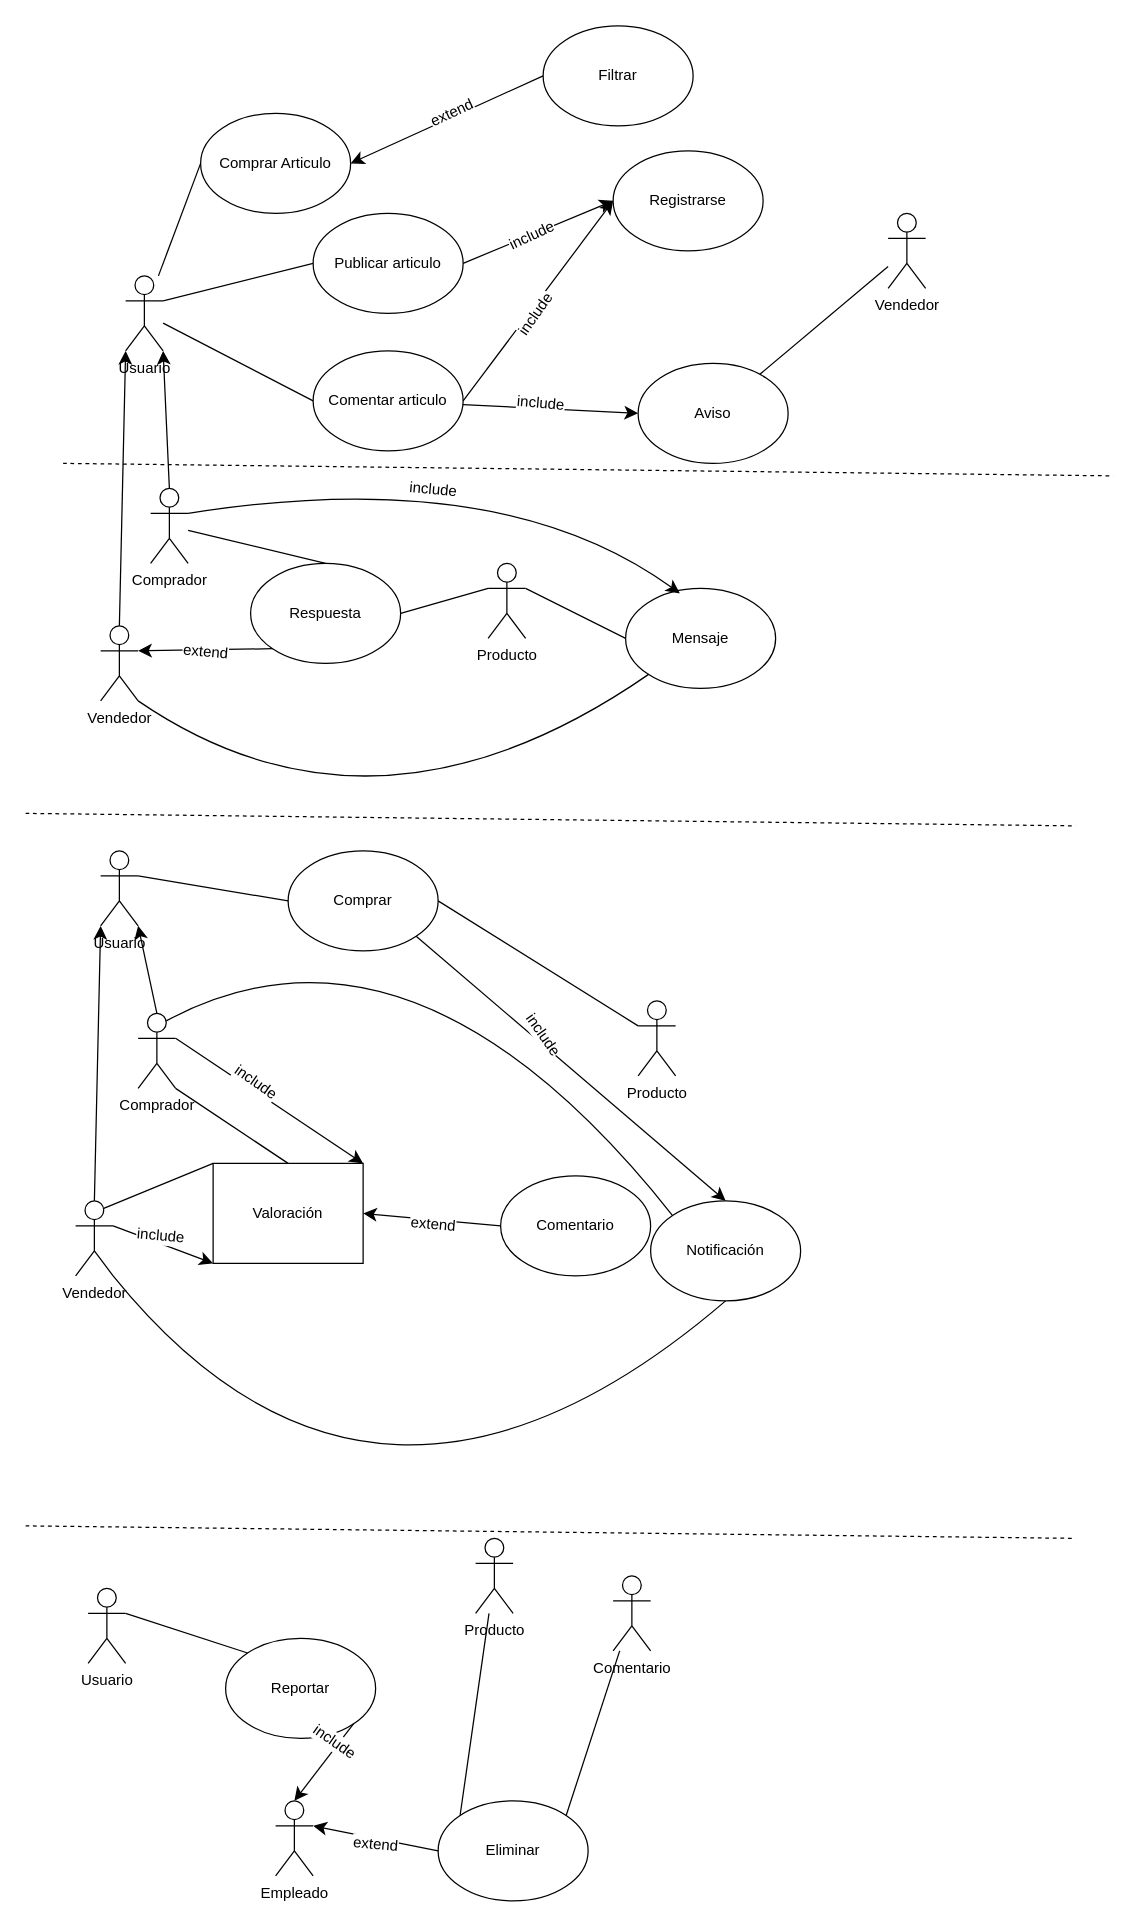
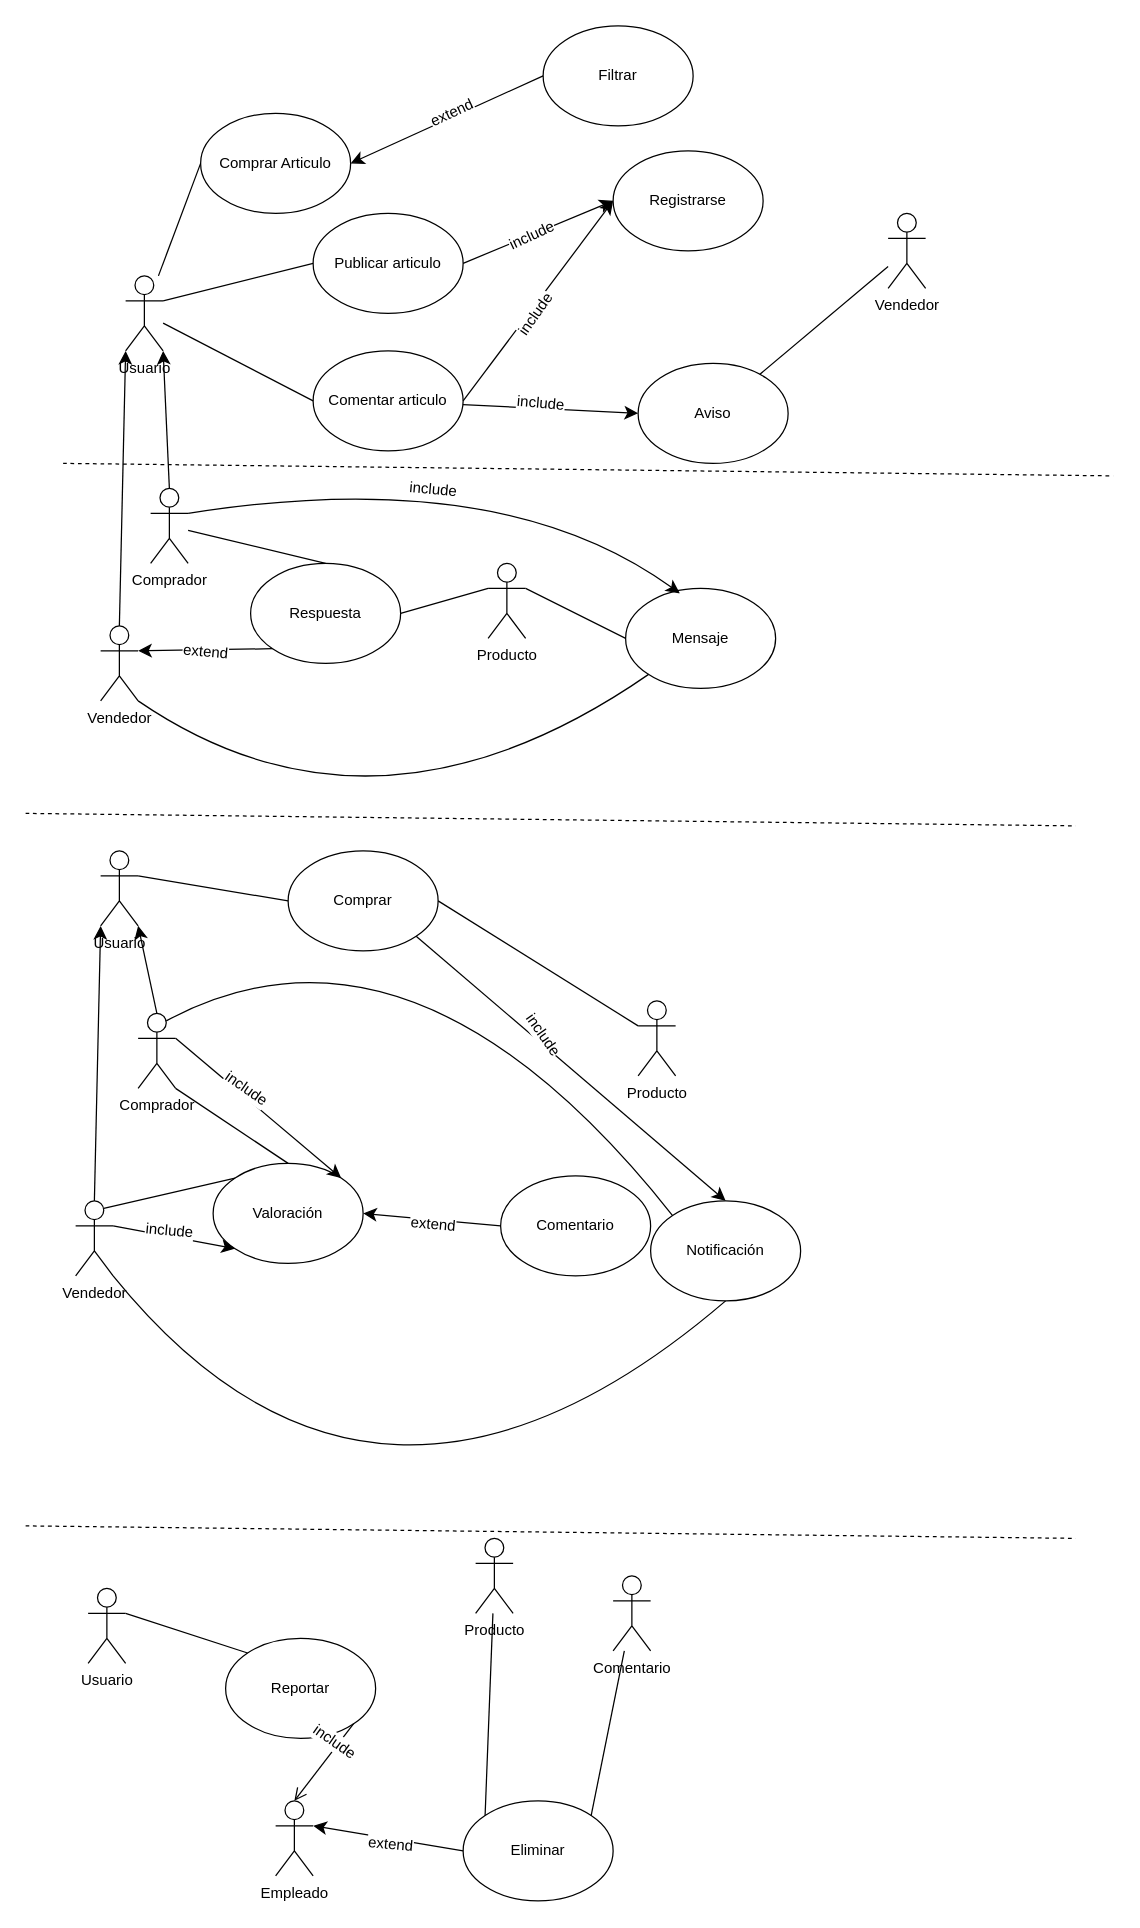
(288, 1213) -> (288, 1213)
(301, 1792) -> (299, 1794)
(513, 1851) -> (538, 1851)
